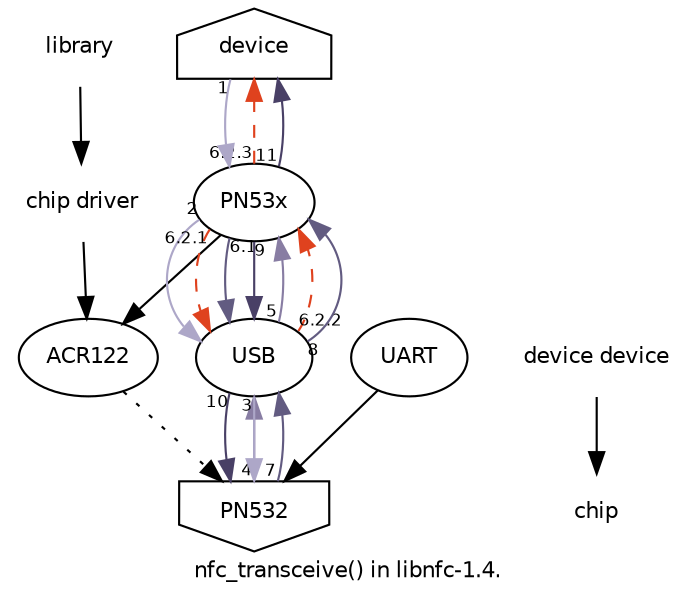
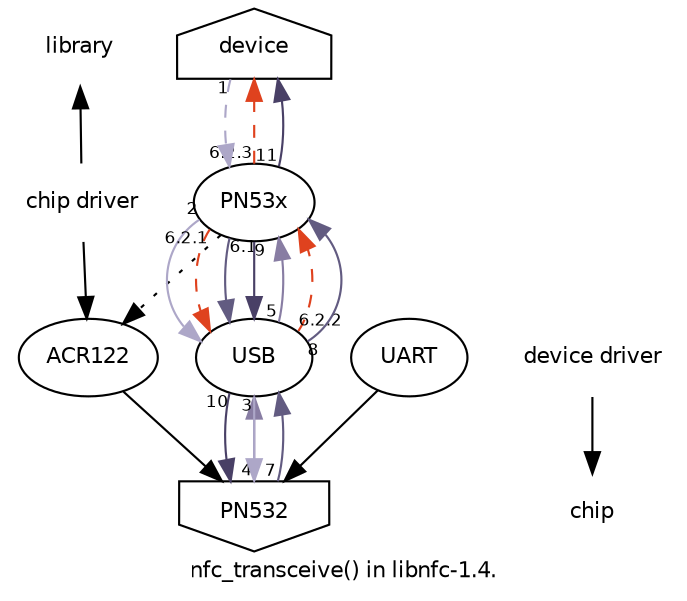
(226, 112) -> (226, 112)
(81, 114) -> (81, 136)
(182, 270) -> (182, 270)
(597, 358) -> (592, 358)
(165, 429) -> (165, 429)
